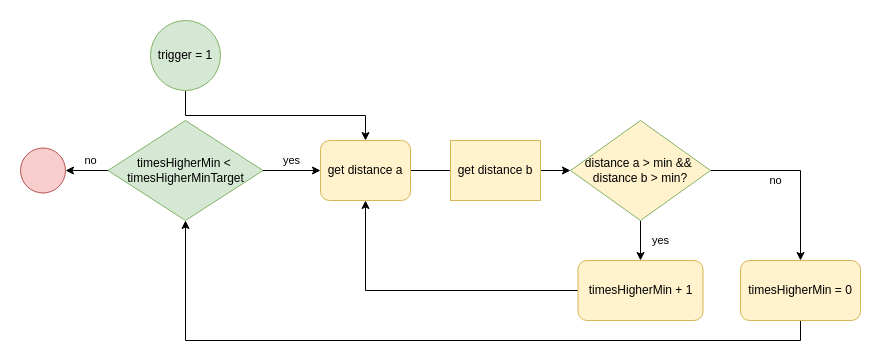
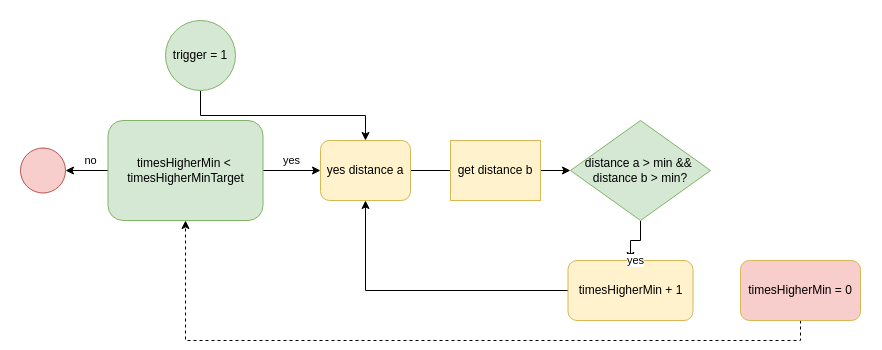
(186, 56) -> (201, 56)
(186, 171) -> (186, 171)
(366, 171) -> (366, 171)
(641, 171) -> (641, 171)
(797, 171) -> none
(641, 291) -> (631, 291)
(801, 291) -> (801, 291)
(447, 341) -> (447, 341)
